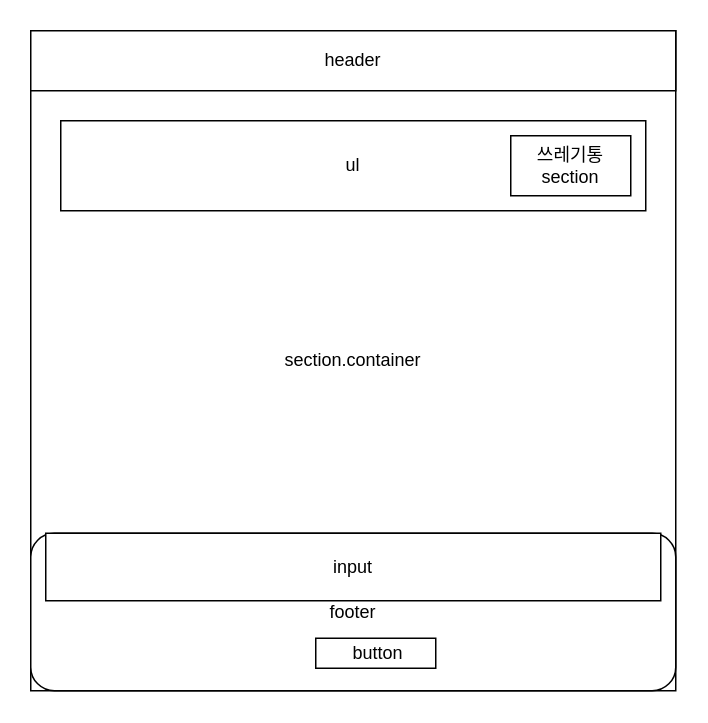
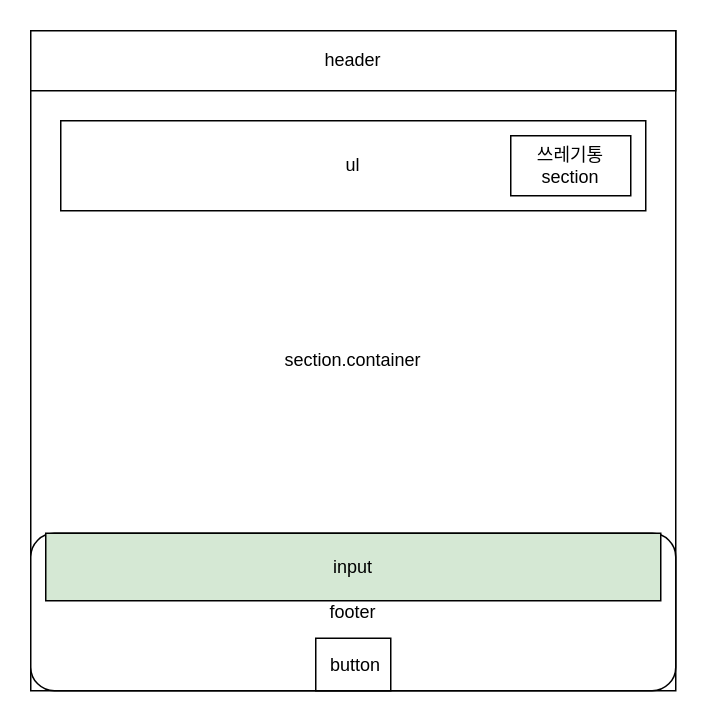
(353, 567) -> (353, 567)
(376, 653) -> (353, 665)
